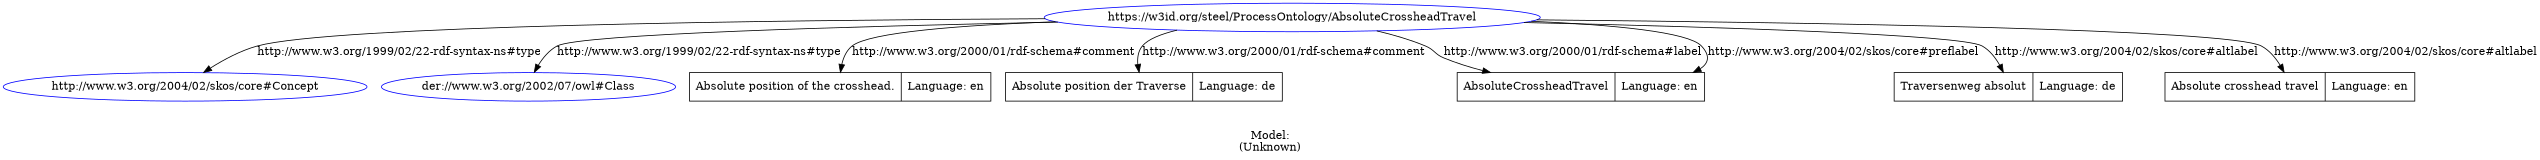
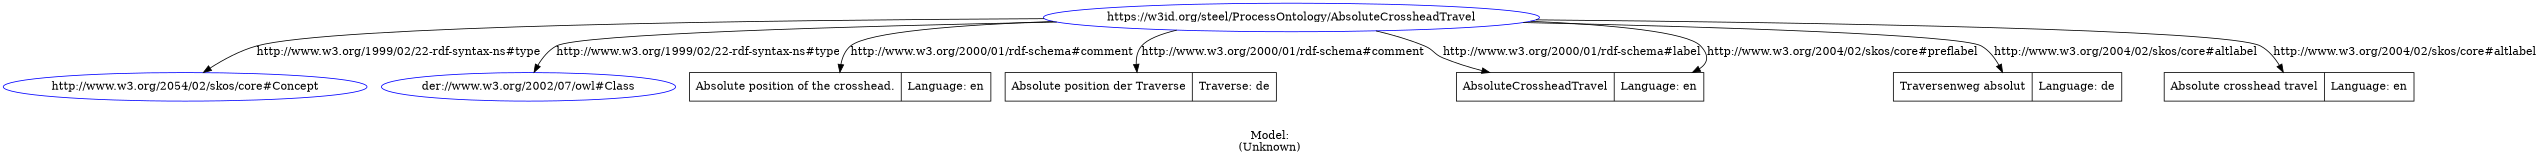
(1238, 86) -> (1234, 86)
(185, 87) -> (185, 87)
